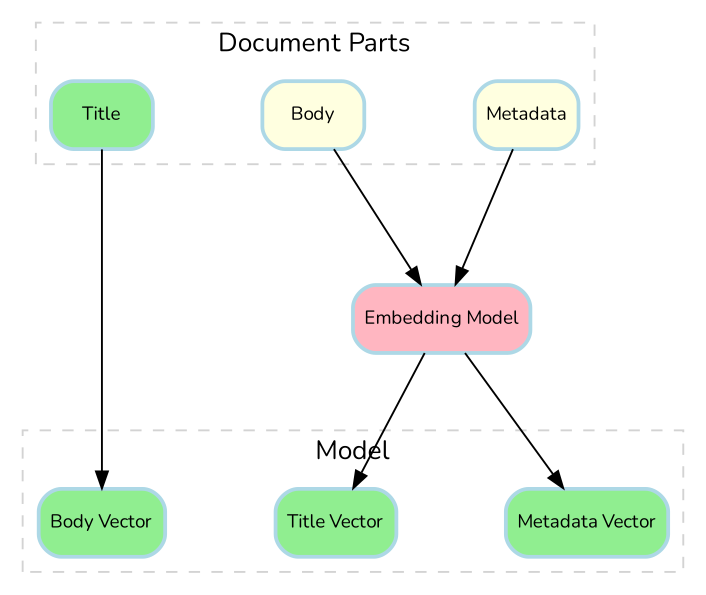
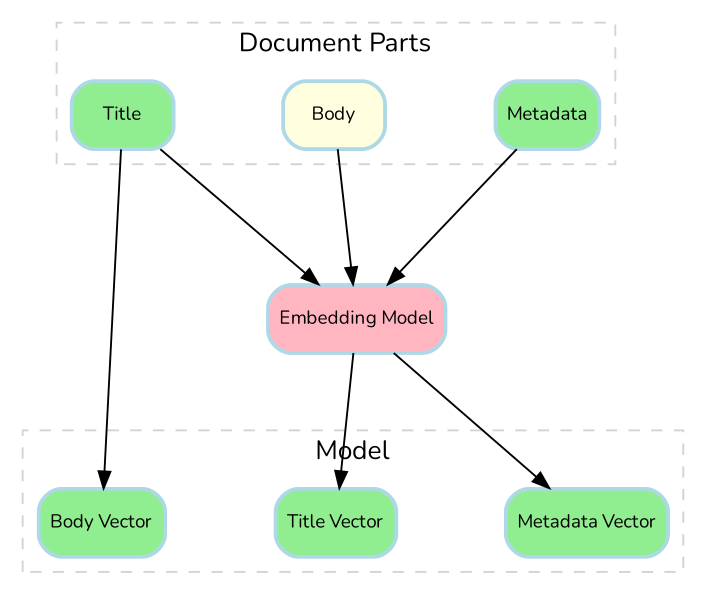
(527, 115) -> (547, 115)
none -> (233, 211)
